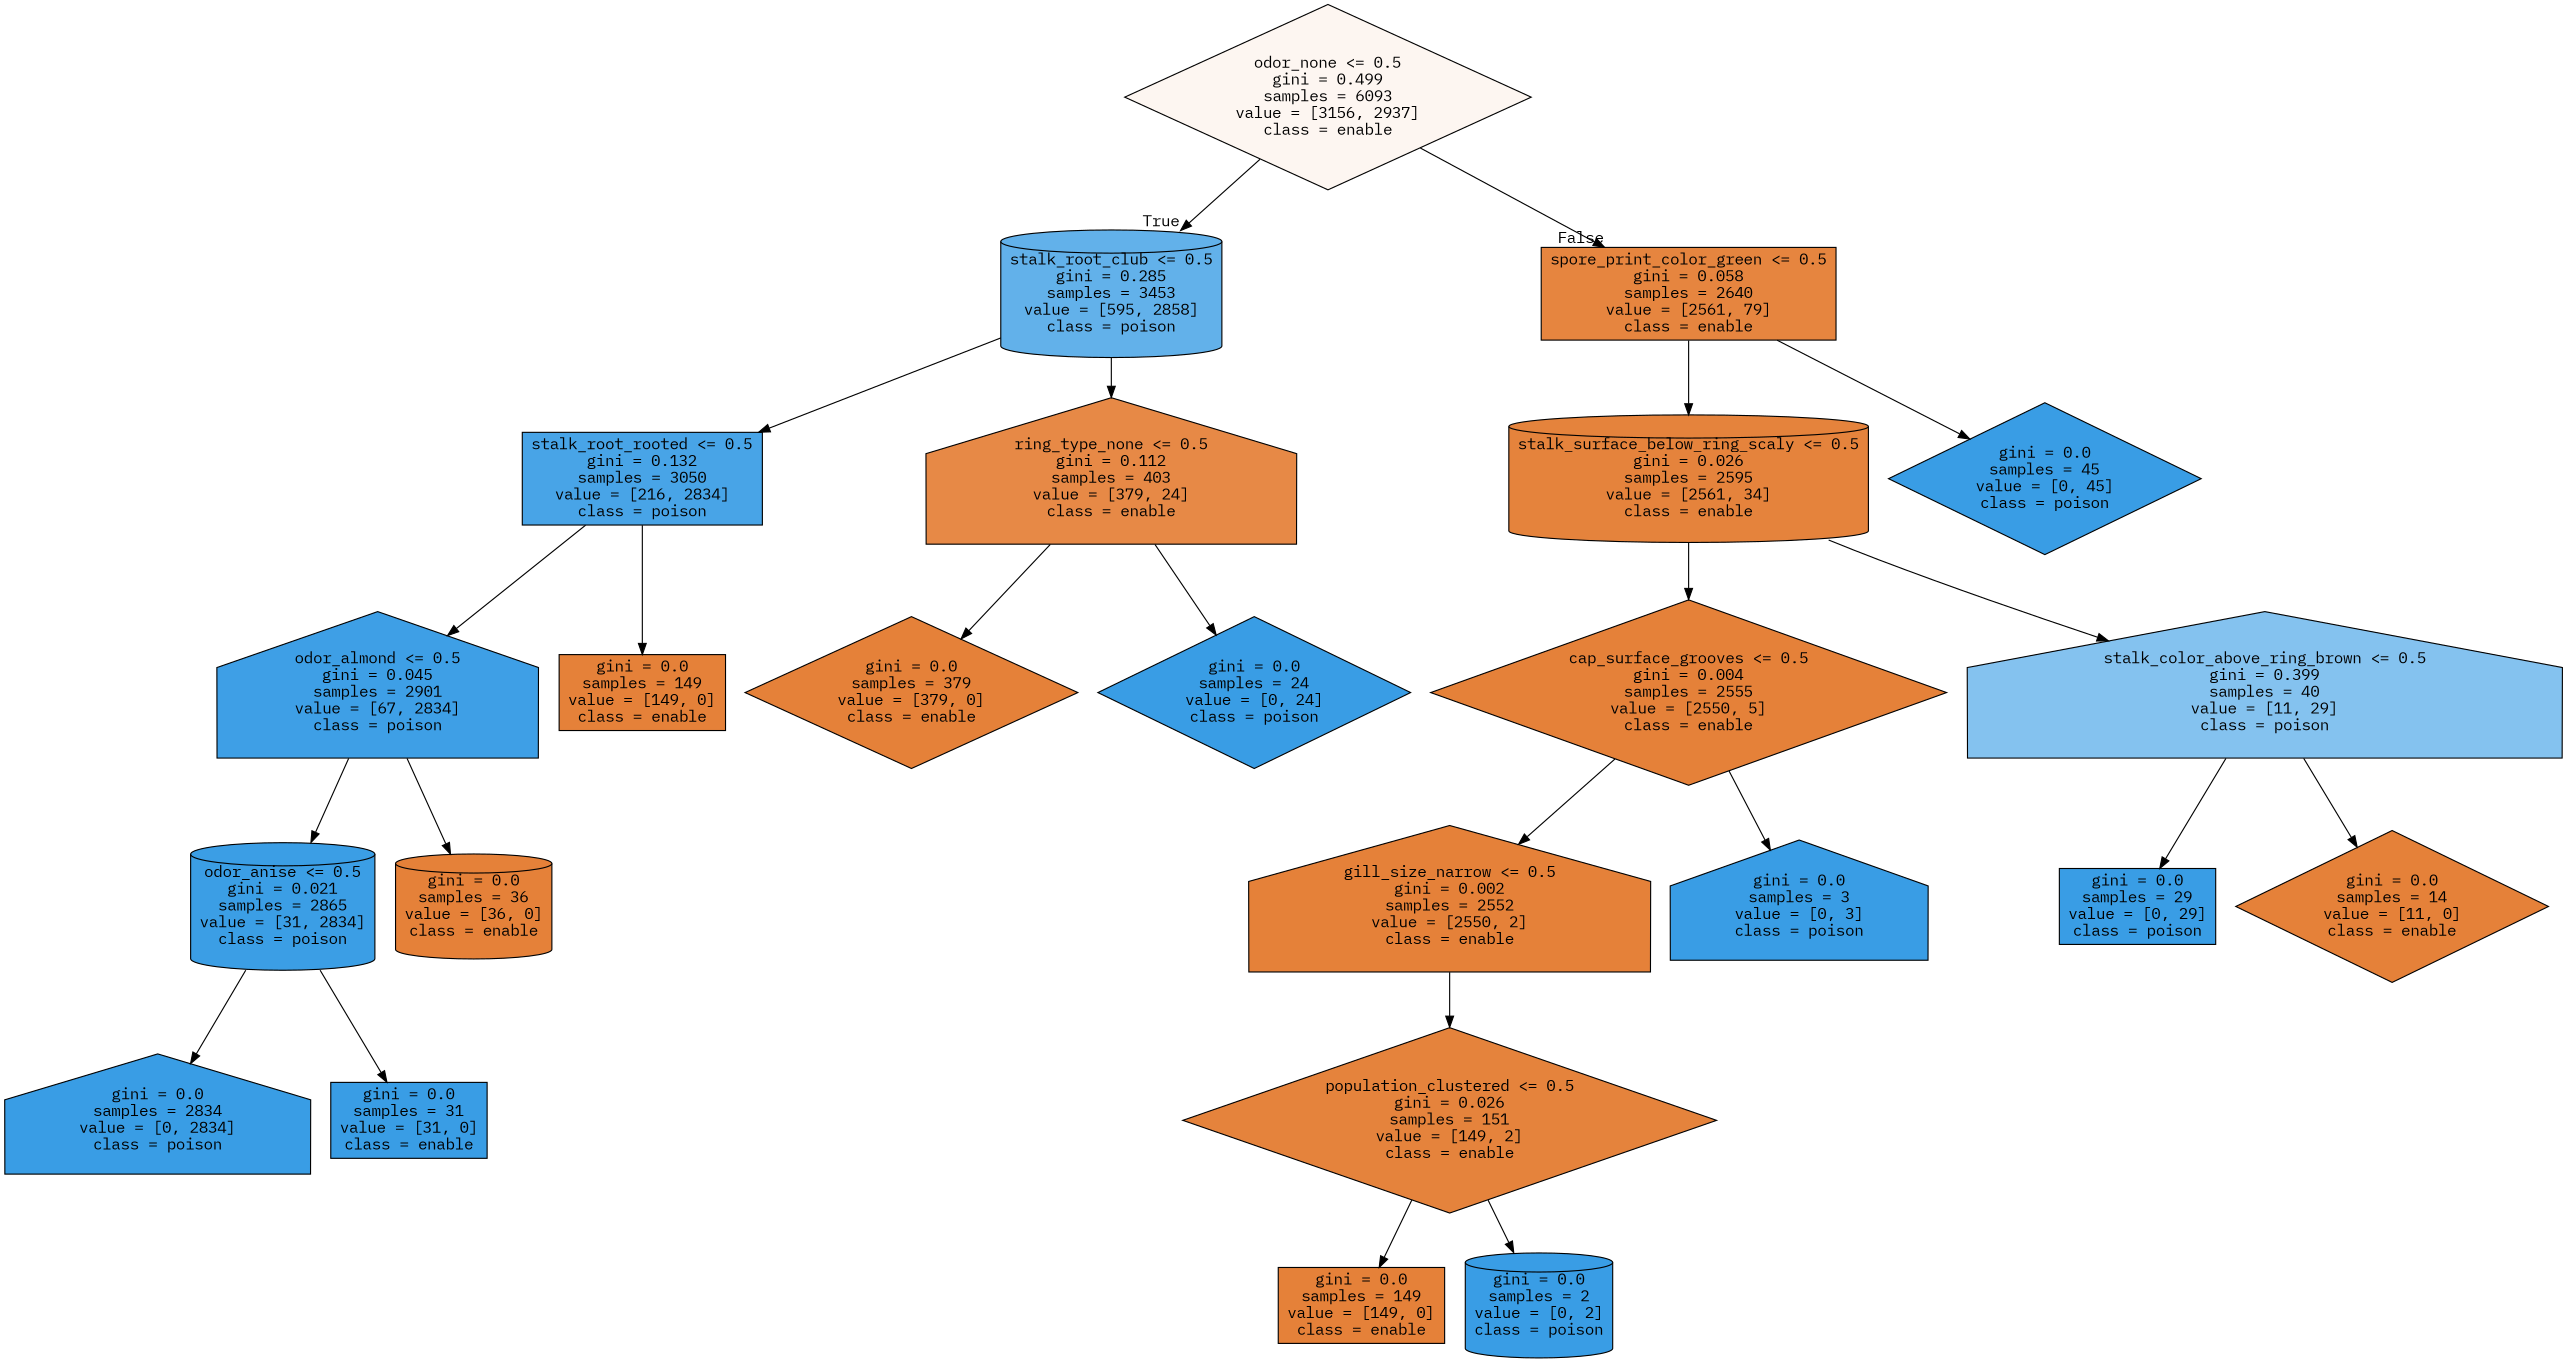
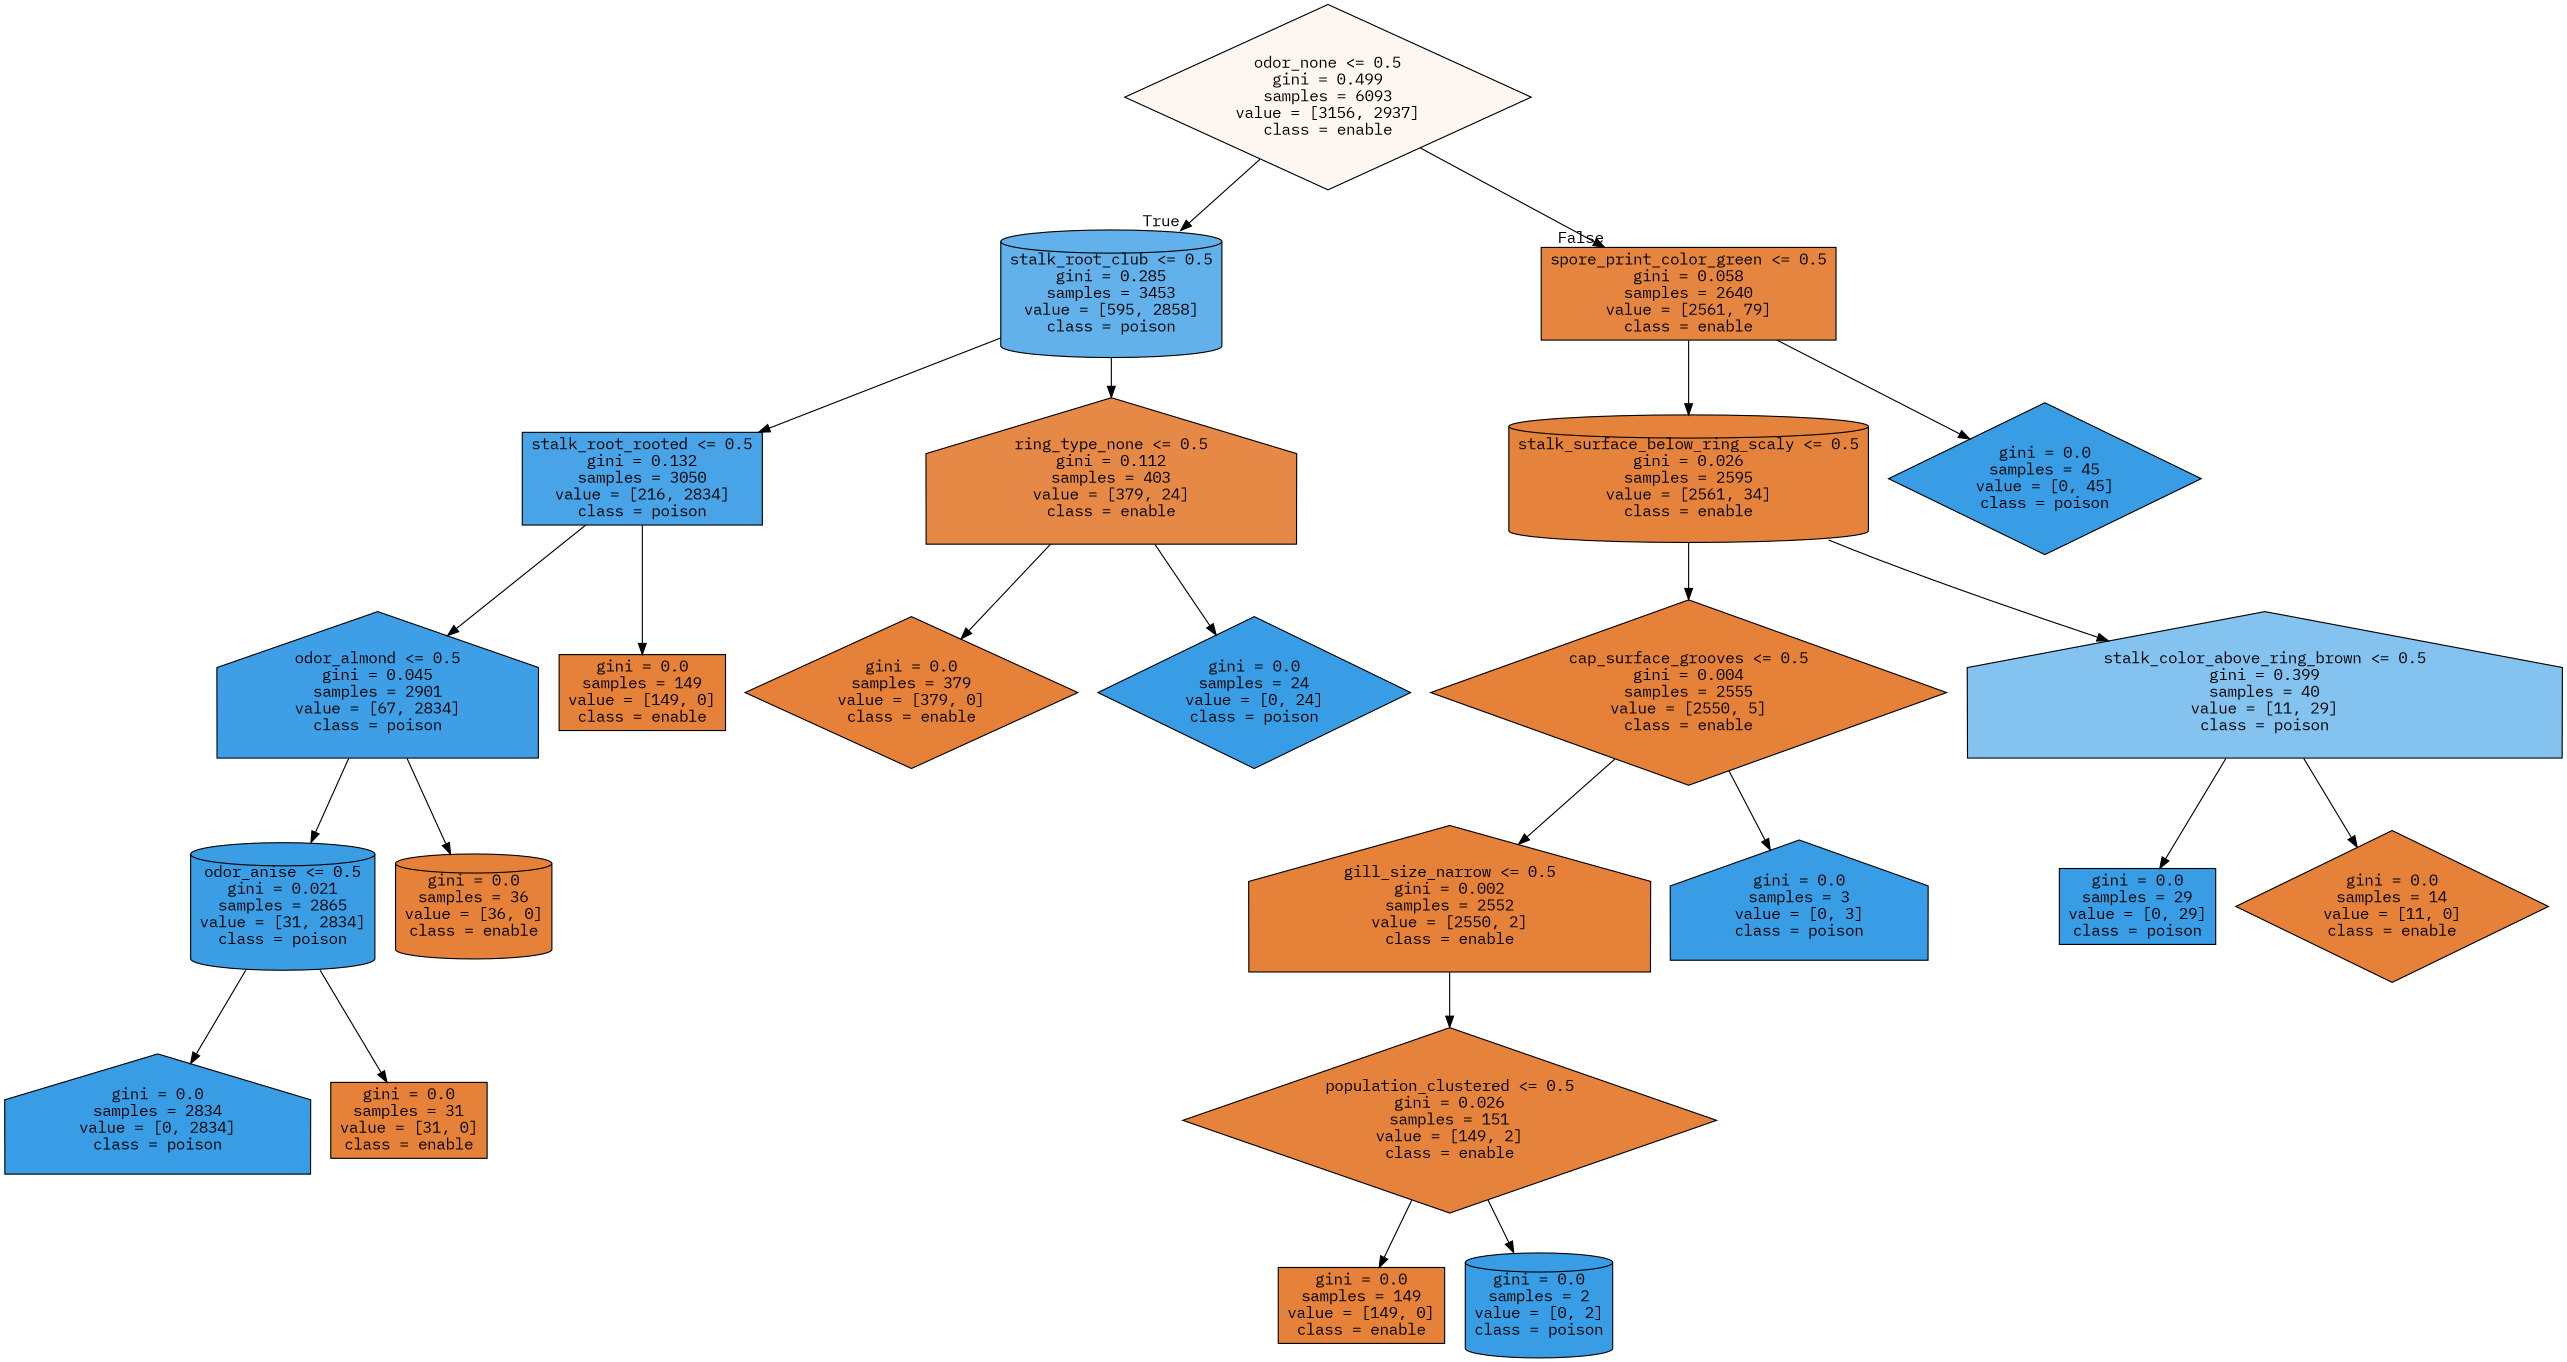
(409, 1120) -> (409, 1120)
